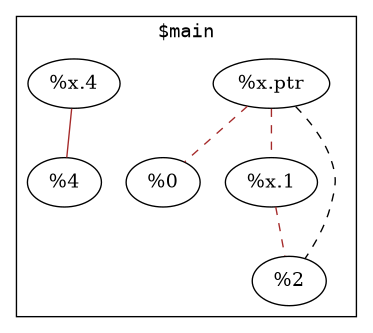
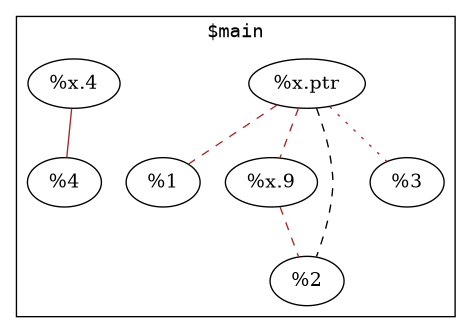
(163, 182) -> (163, 182)
(271, 182) -> (271, 182)
none -> (407, 182)
